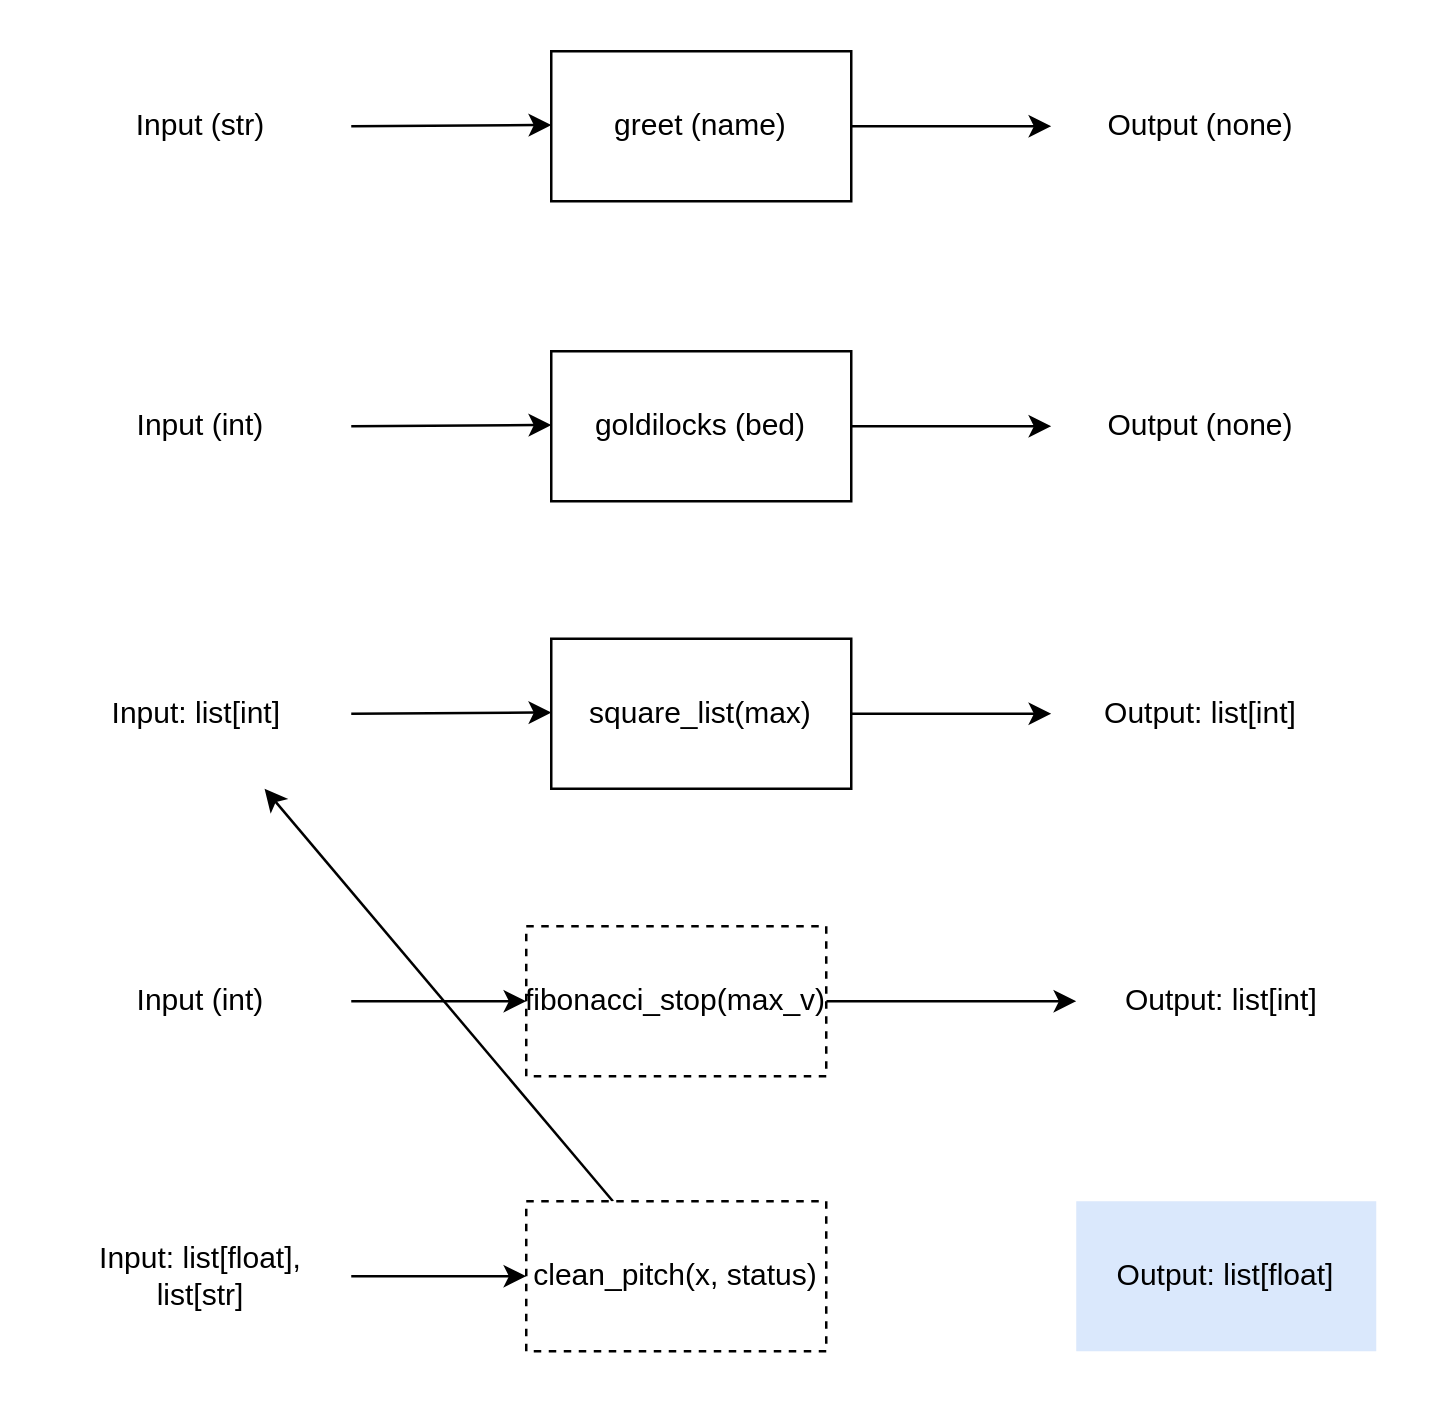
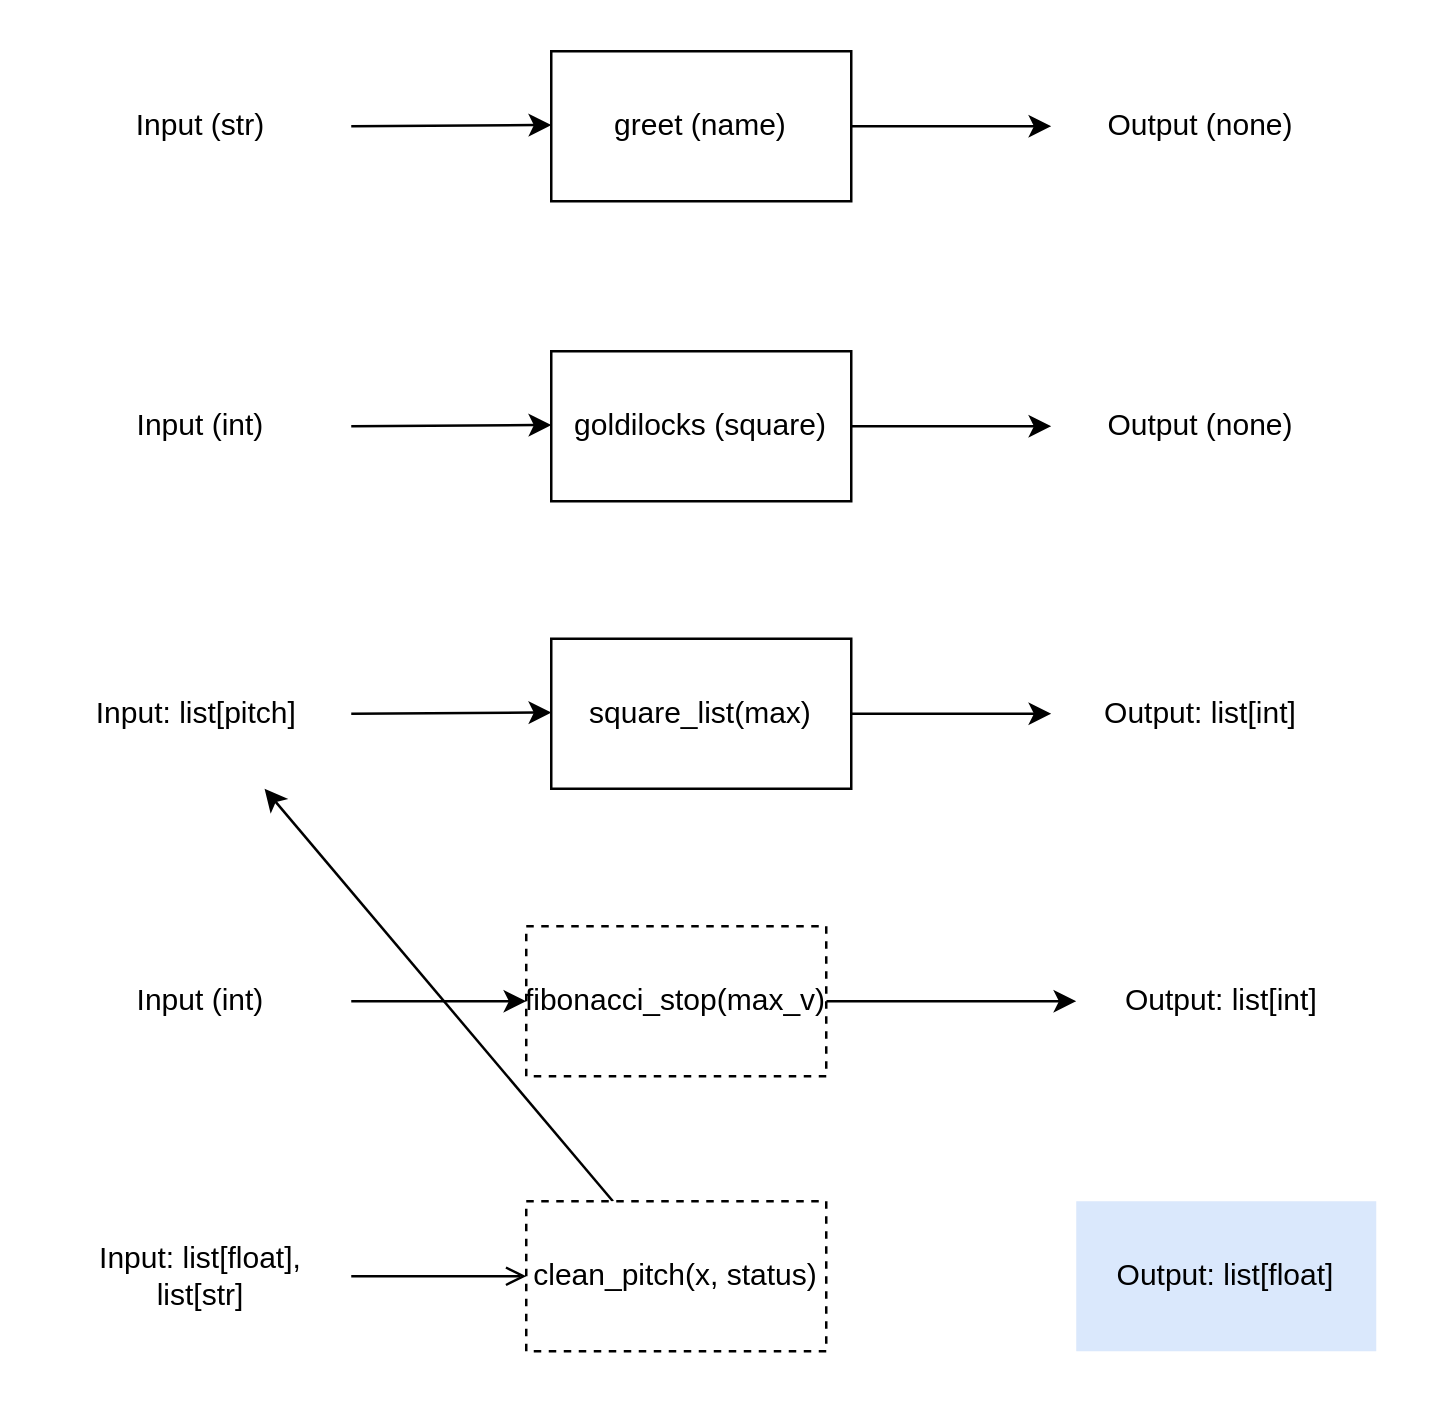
(701, 426) -> (701, 426)
(201, 714) -> (201, 714)
(508, 1276) -> (512, 1276)
